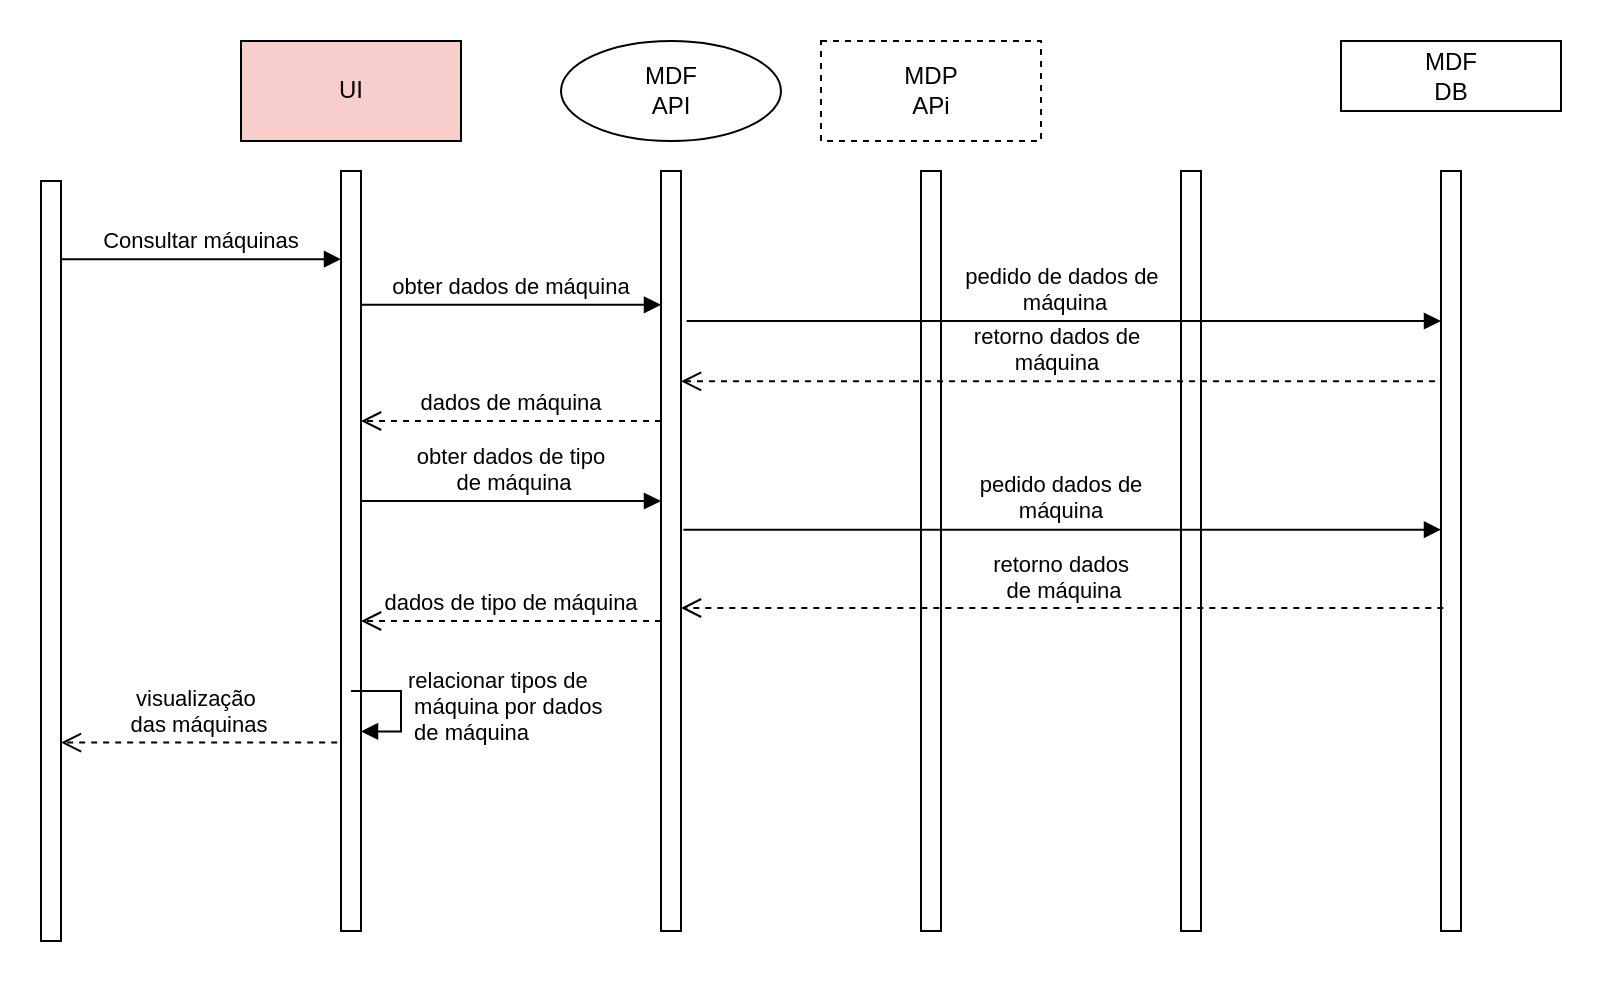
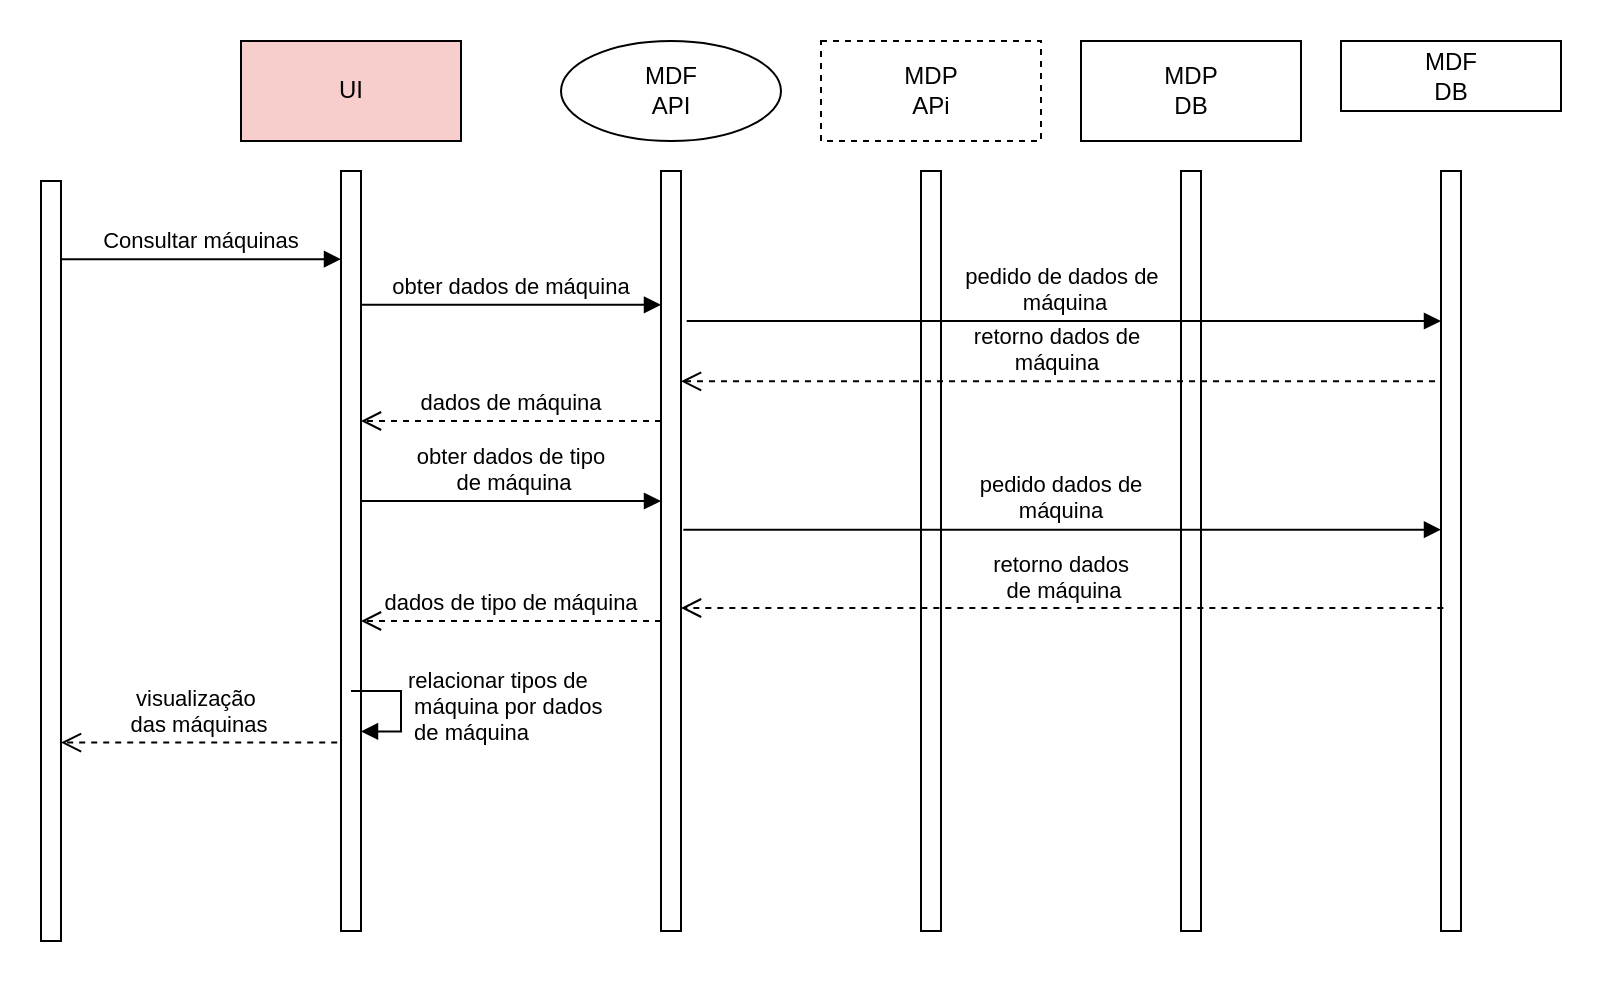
none -> (1191, 91)
